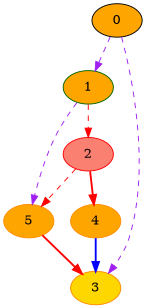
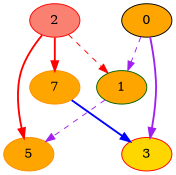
(88, 116) -> (85, 51)
(139, 153) -> (156, 83)
(62, 184) -> (19, 79)
(96, 221) -> (55, 87)
(59, 251) -> none
(96, 288) -> (147, 154)
